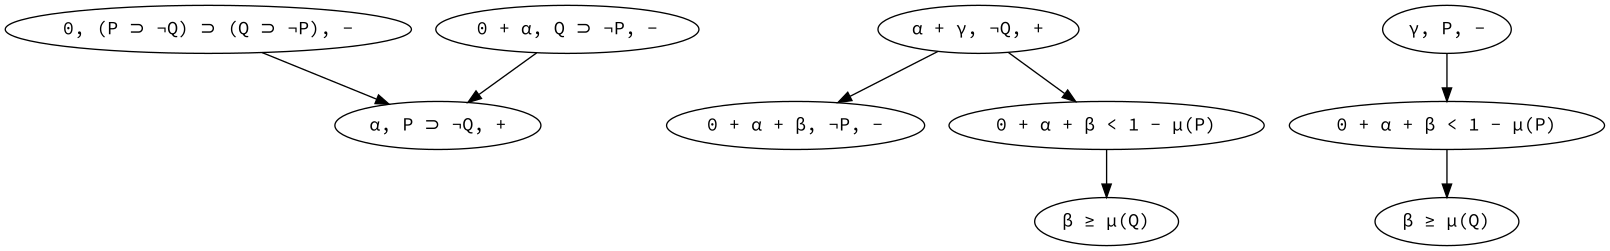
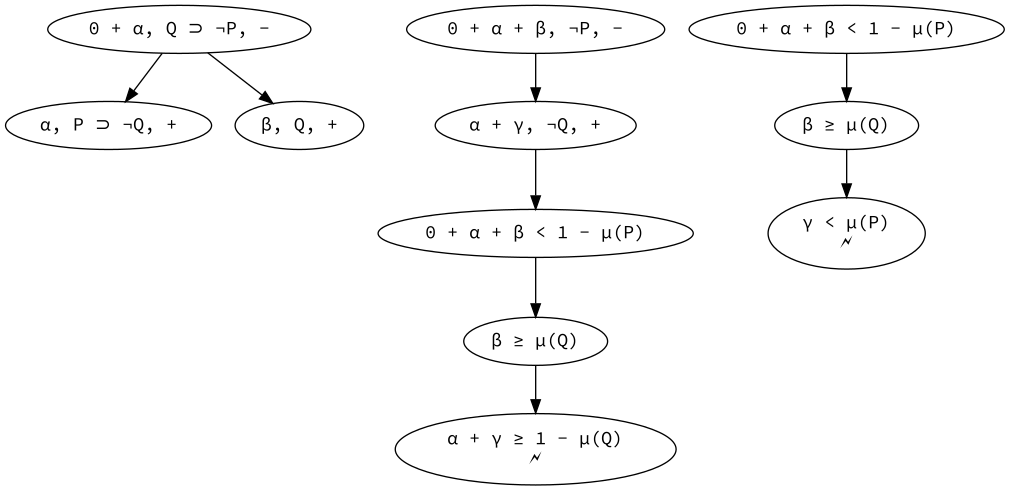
(208, 29) -> none
(1447, 29) -> none
(894, 74) -> (536, 71)
none -> (299, 125)
none -> (847, 233)
none -> (536, 449)
